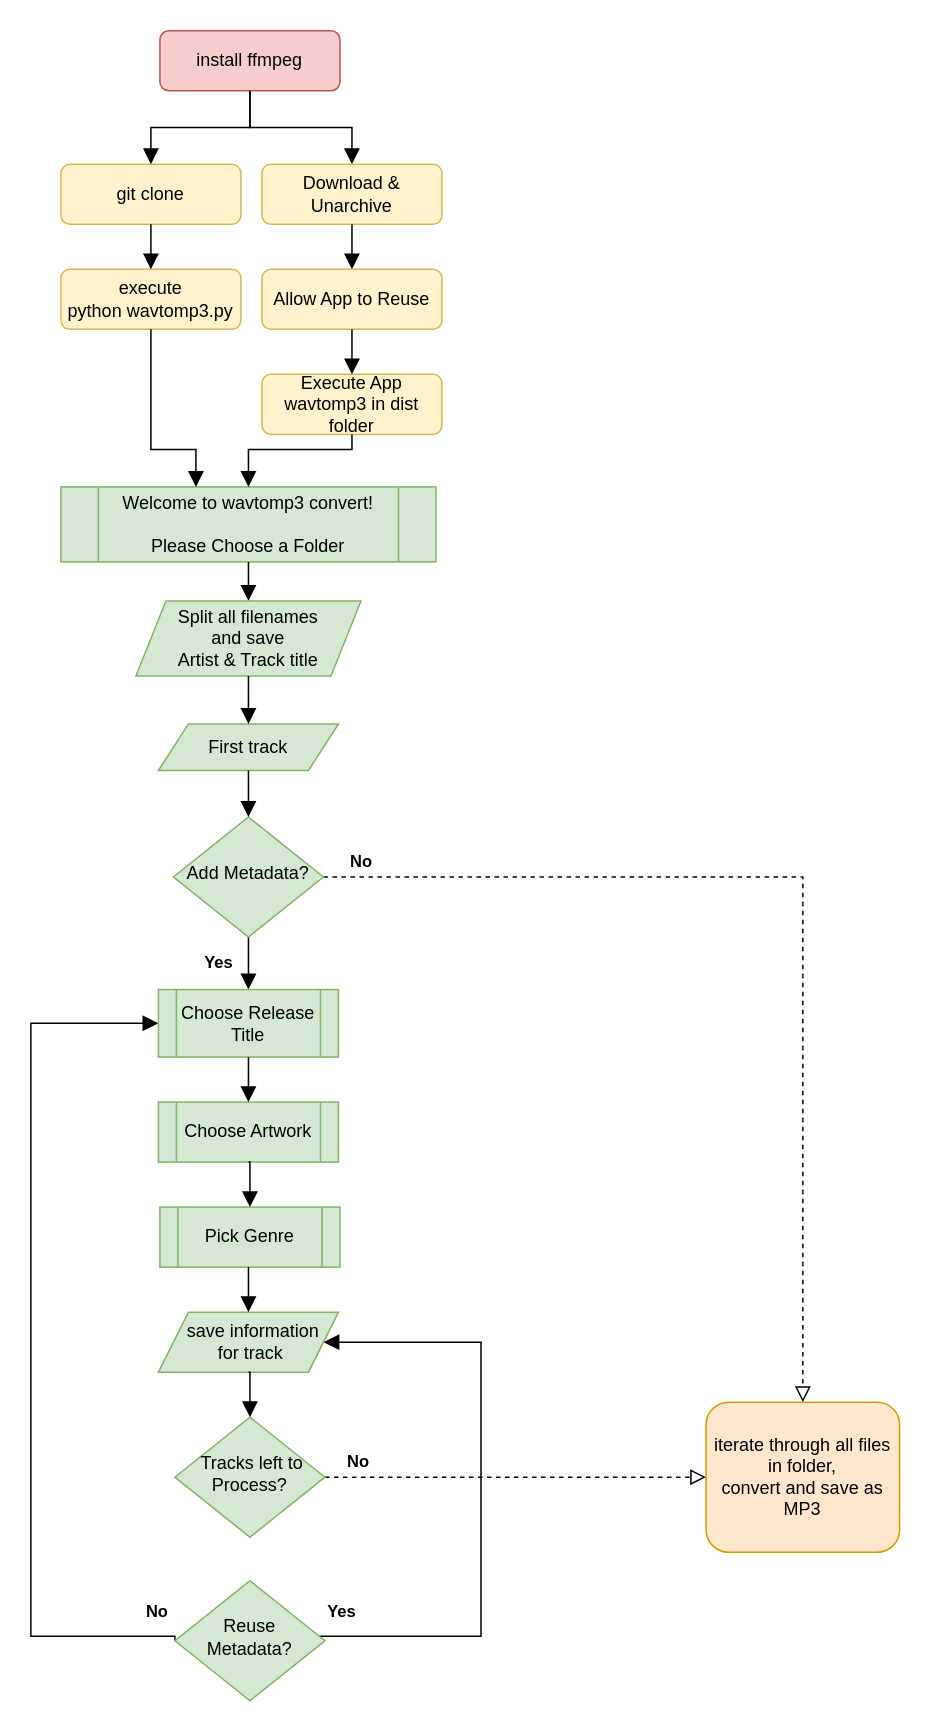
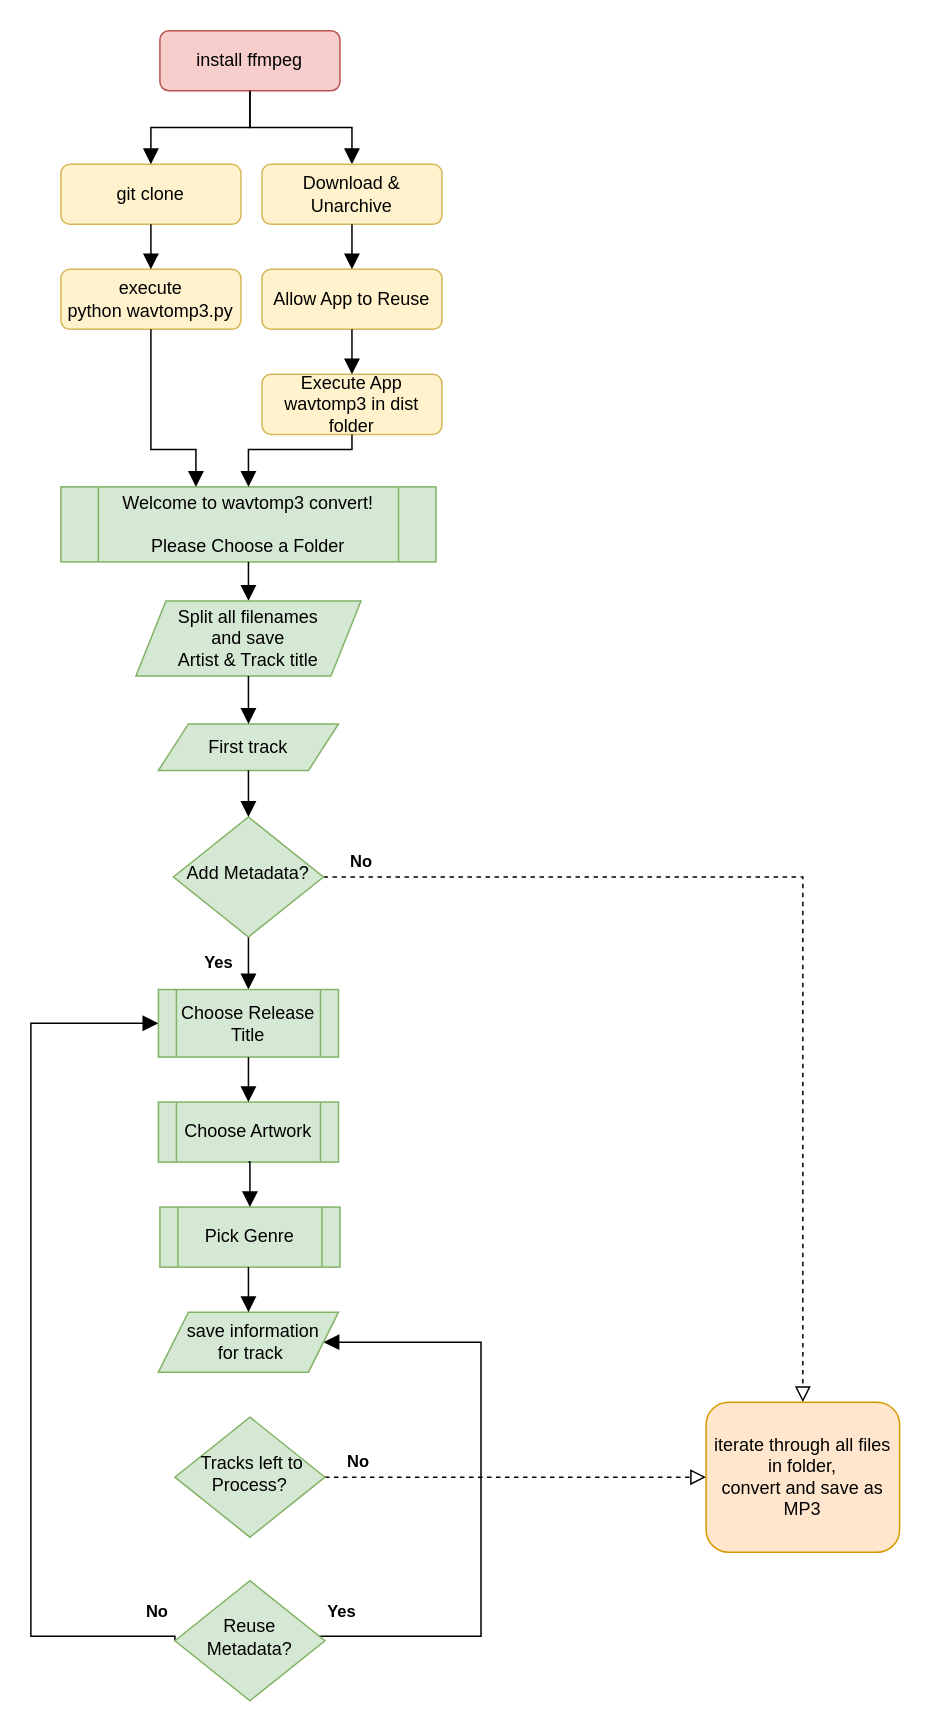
(250, 1386) -> none
